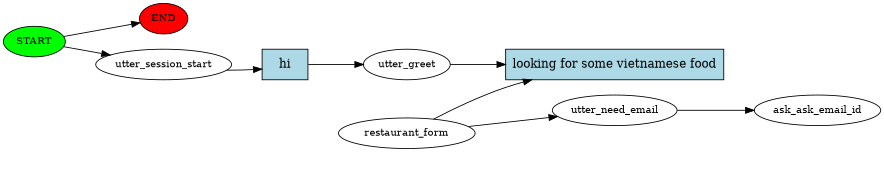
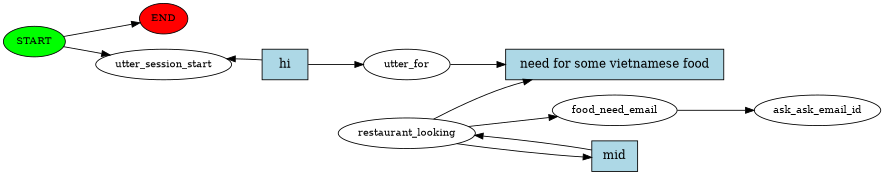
(407, 64) -> (407, 64)
(615, 64) -> (615, 64)
(240, 70) -> (249, 59)
(615, 110) -> (615, 110)
(407, 133) -> (407, 133)
none -> (615, 156)
